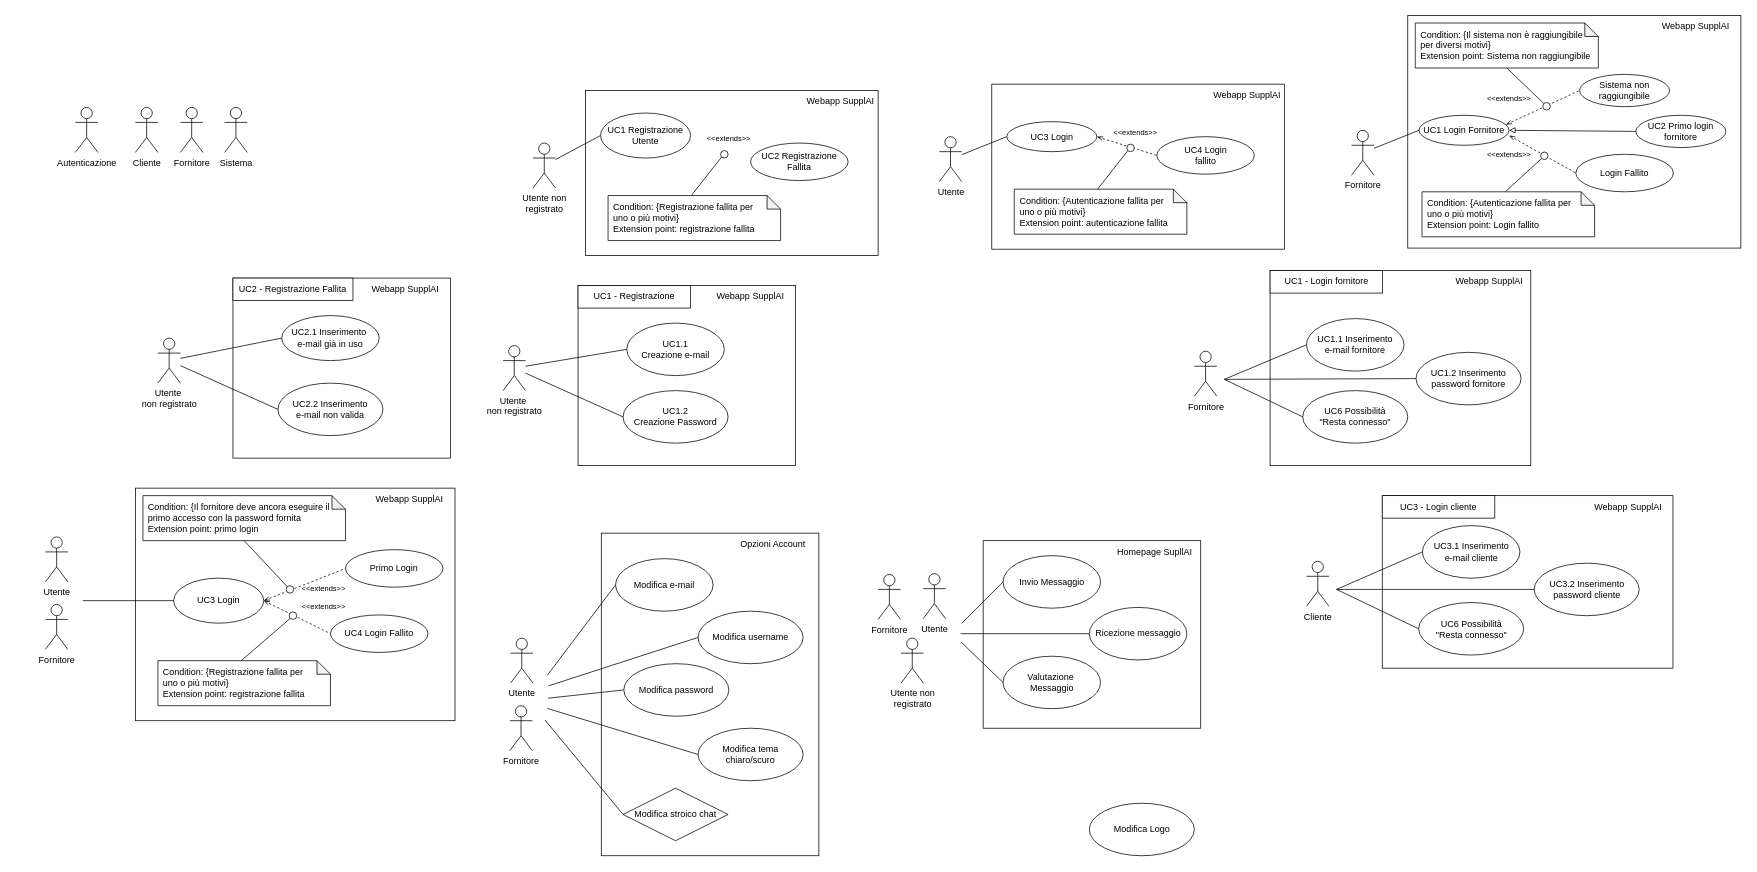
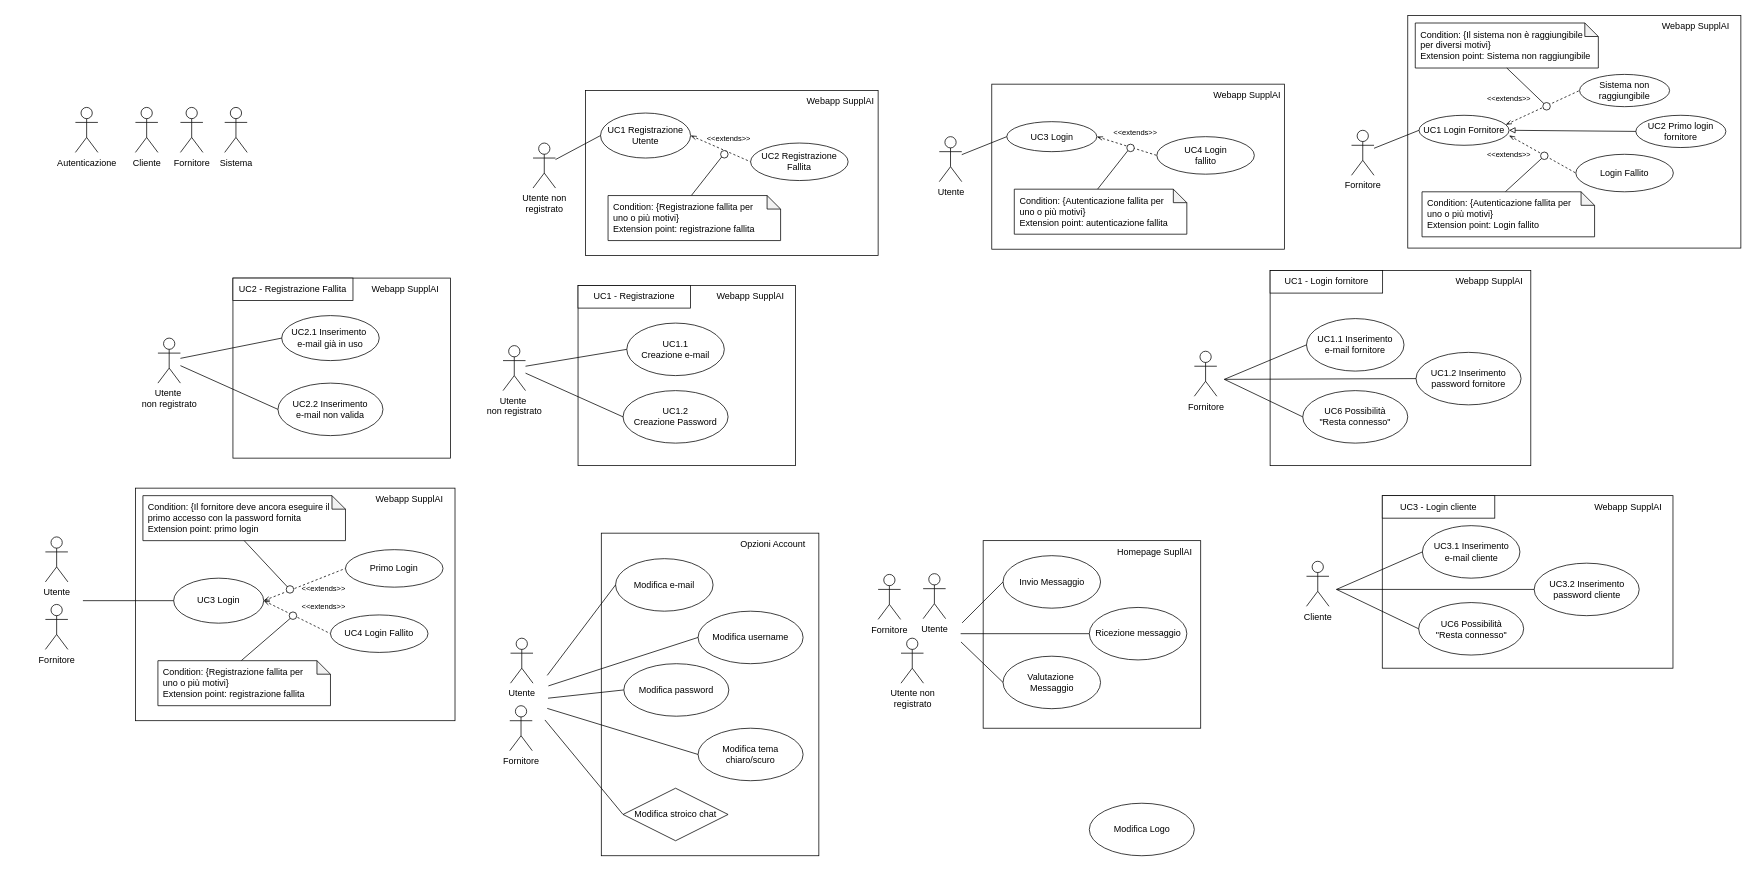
none -> (721, 149)
